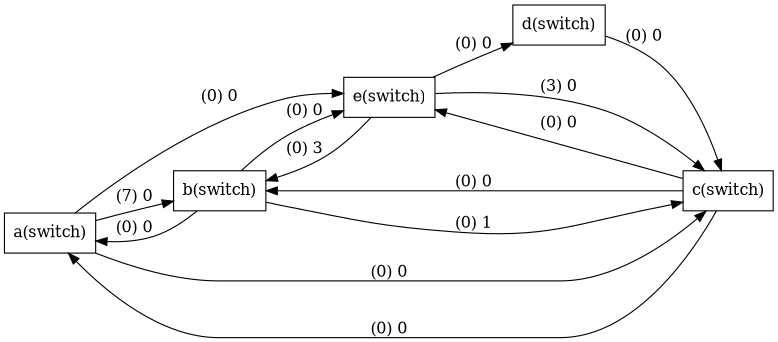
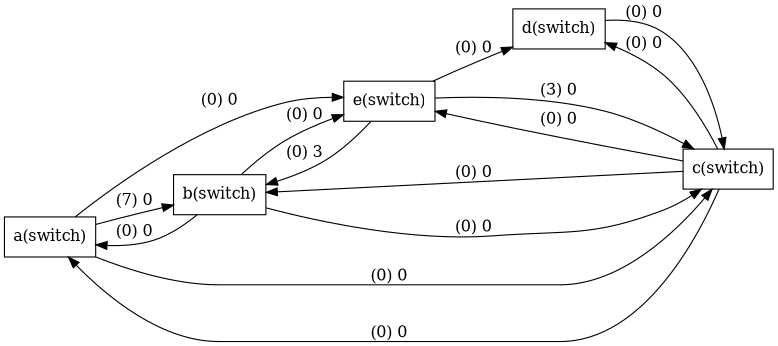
none -> (677, 88)
(474, 224) -> (474, 228)
